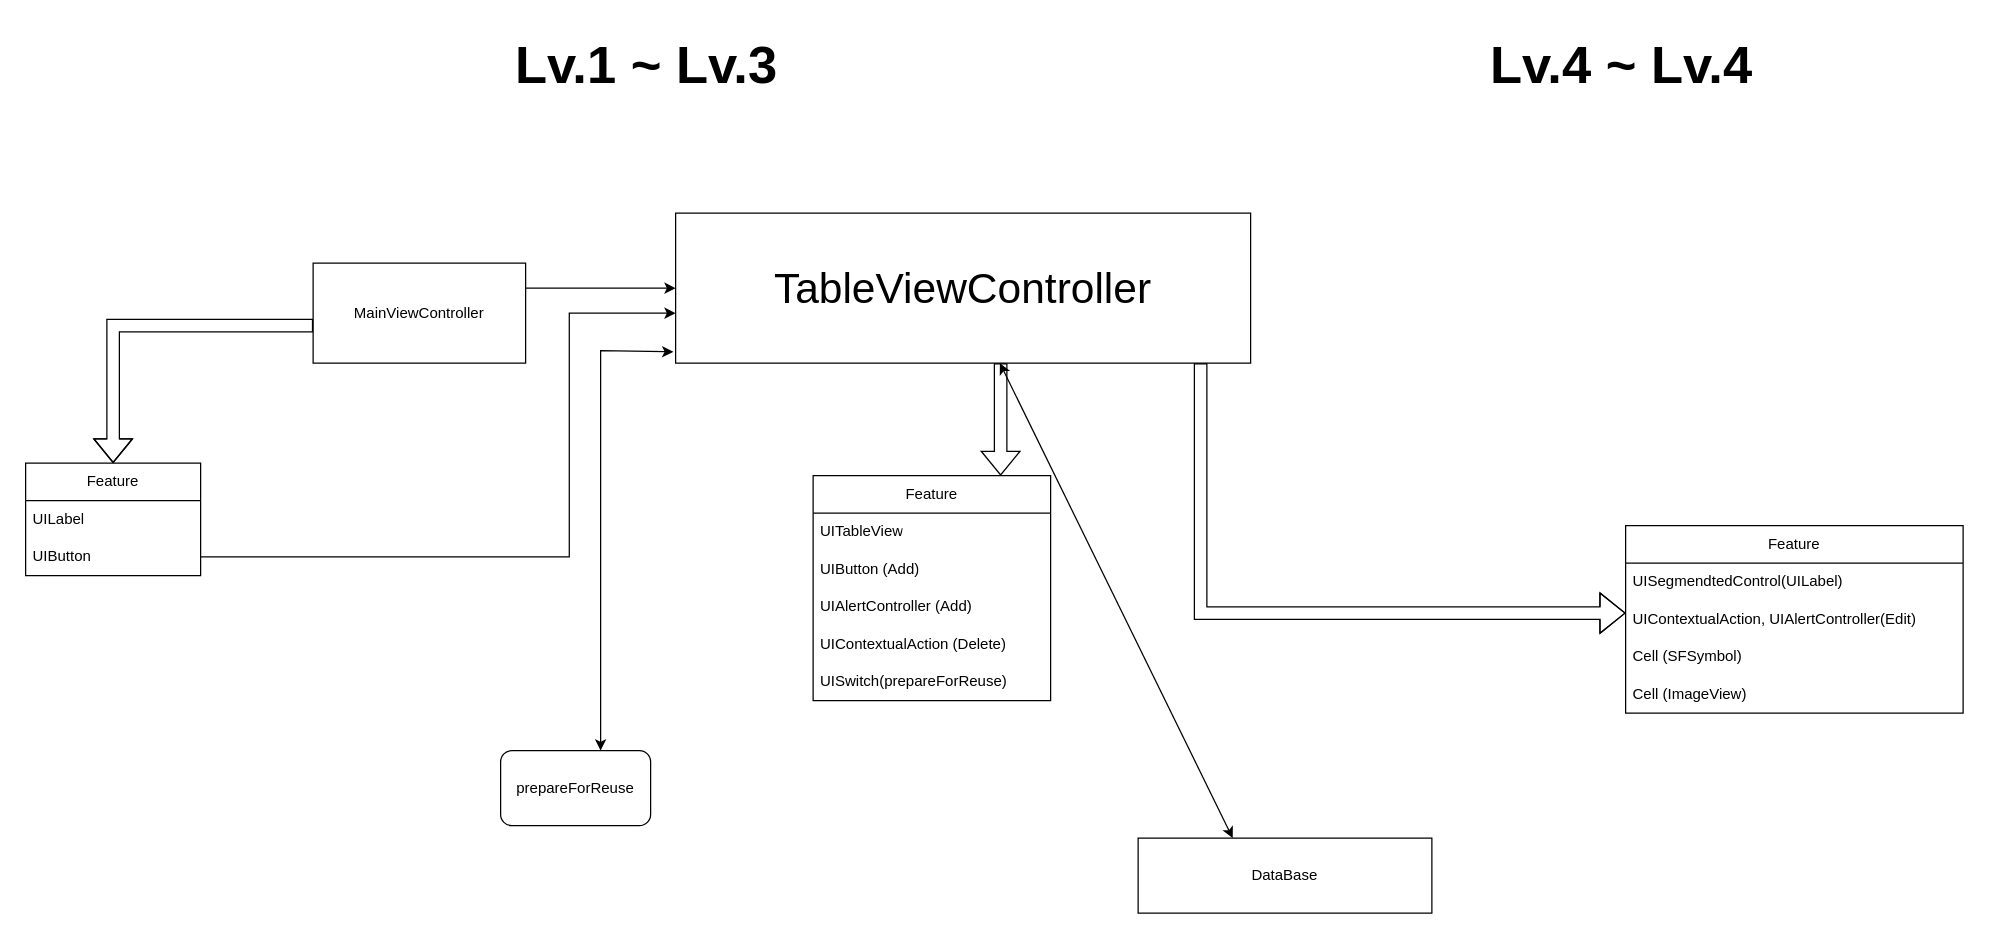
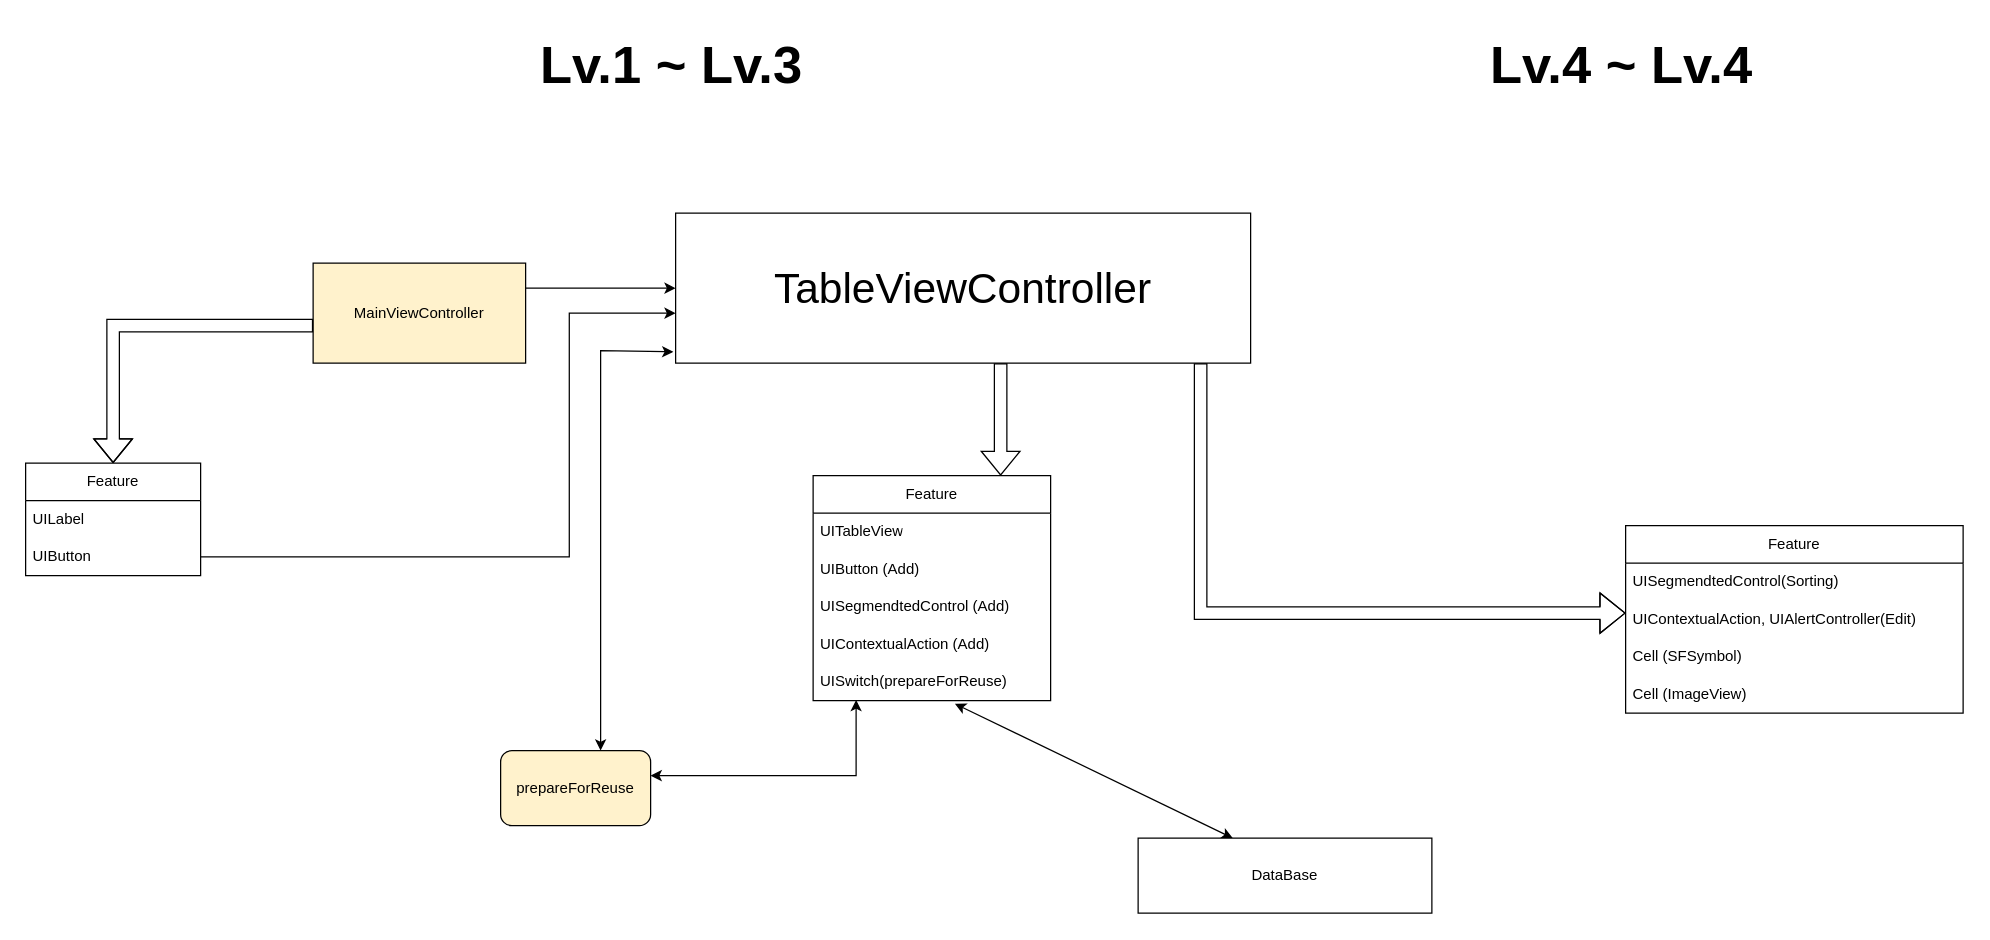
(657, 63) -> (682, 63)
(419, 313) -> (419, 313)
(1747, 582) -> (1747, 582)
(1119, 606) -> (1094, 771)
(909, 607) -> (922, 607)
(926, 644) -> (916, 644)
none -> (791, 776)
(576, 788) -> (576, 788)
